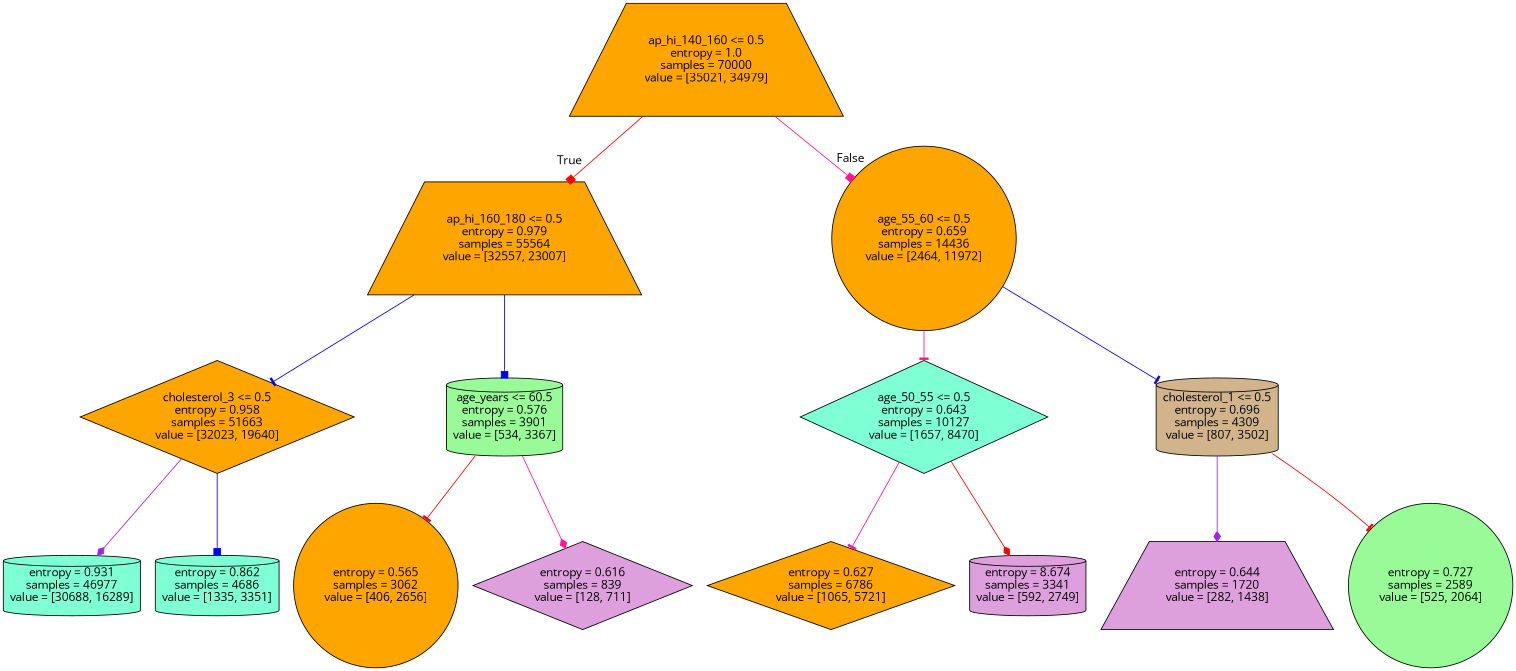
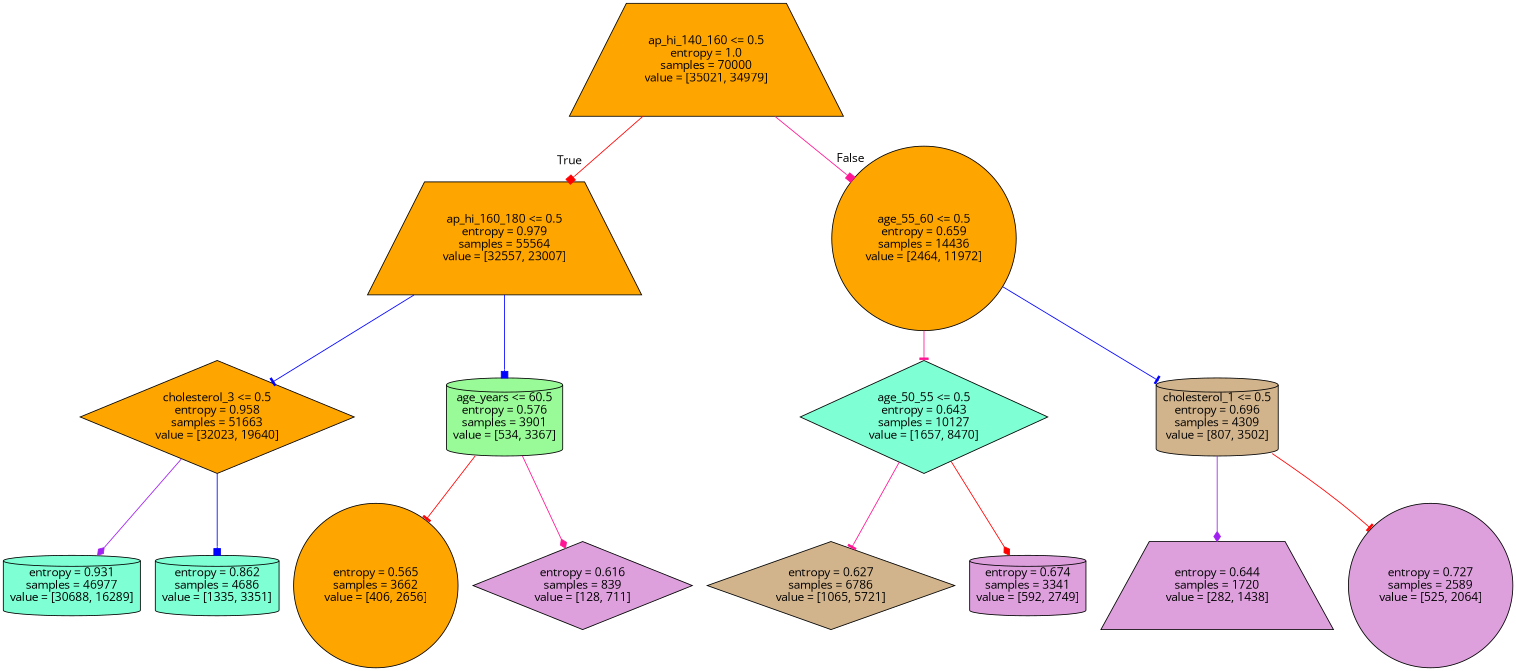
(376, 586) -> (376, 586)
(831, 586) -> (831, 586)
(1028, 586) -> (1028, 586)
(1431, 586) -> (1431, 586)
